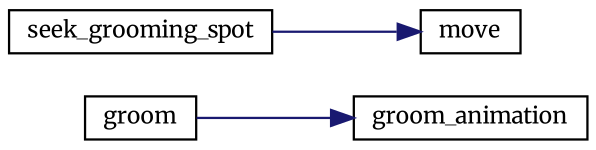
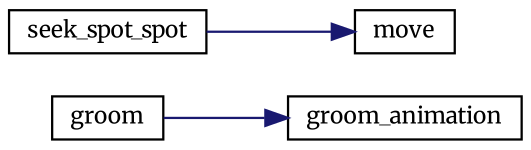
(141, 32) -> (108, 32)
